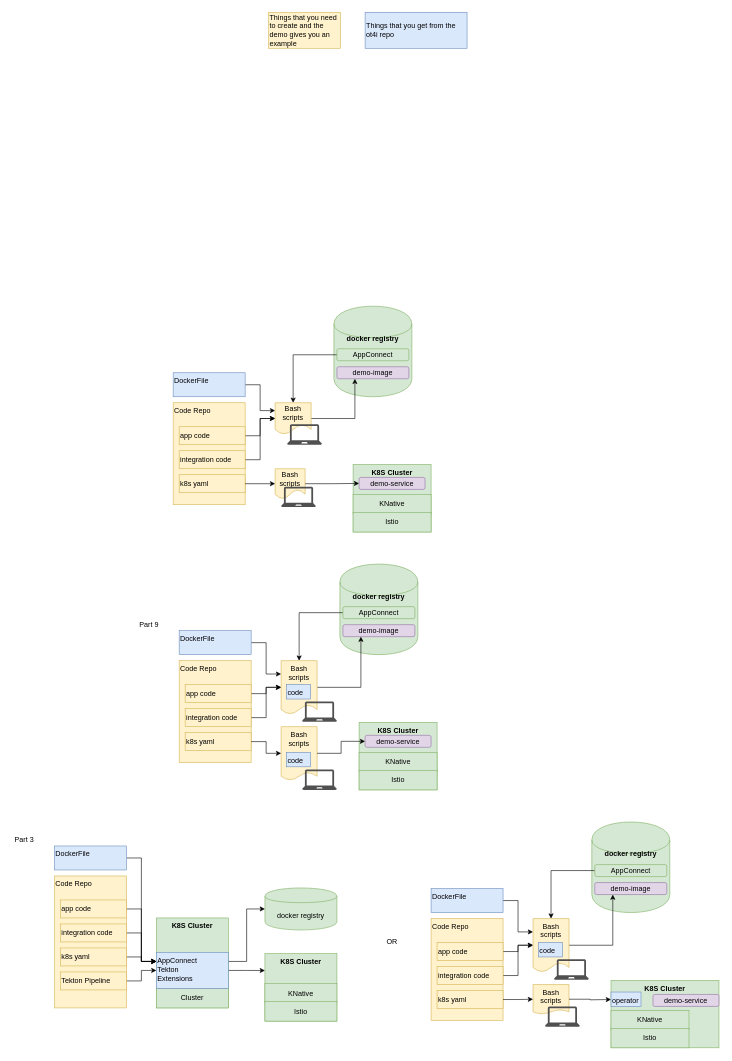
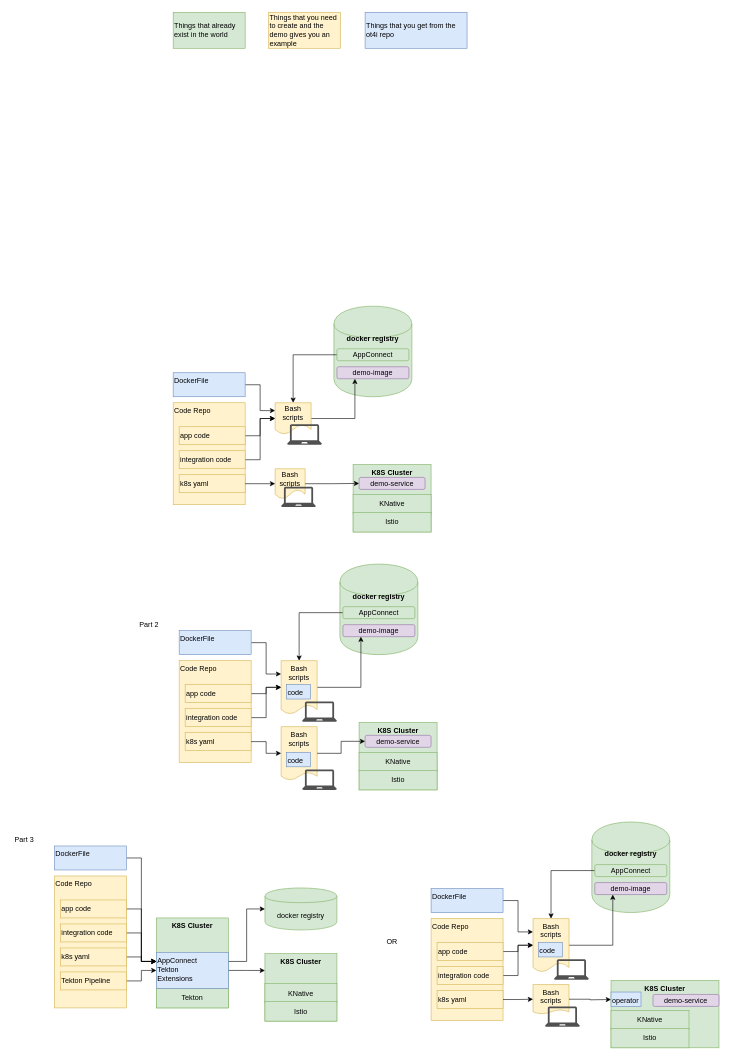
none -> (209, 30)
(149, 625) -> (149, 625)
(192, 999) -> (192, 999)
